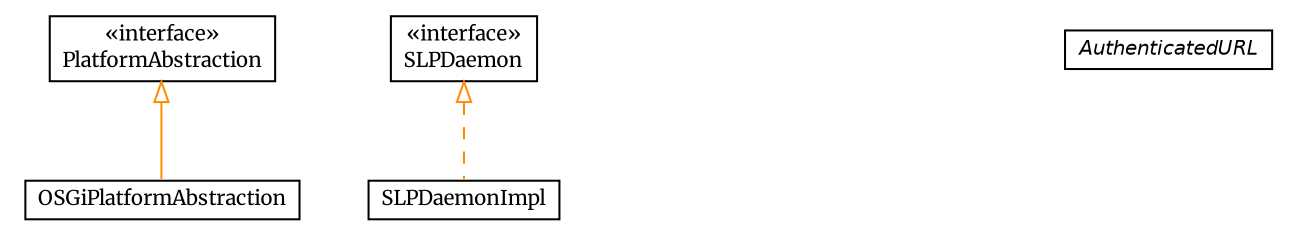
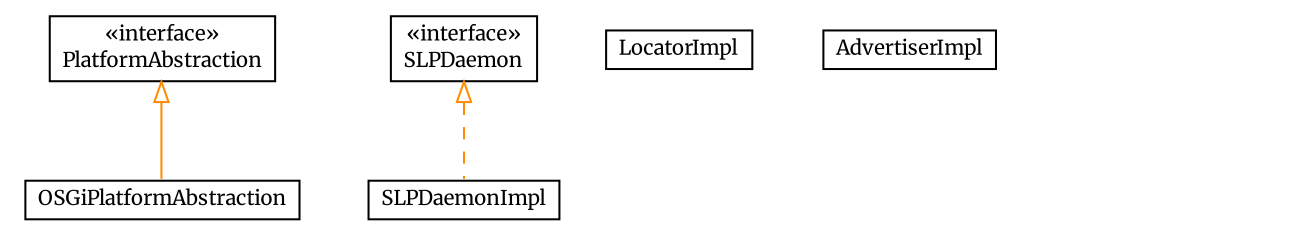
none -> (679, 49)
none -> (909, 49)
(1169, 49) -> none
